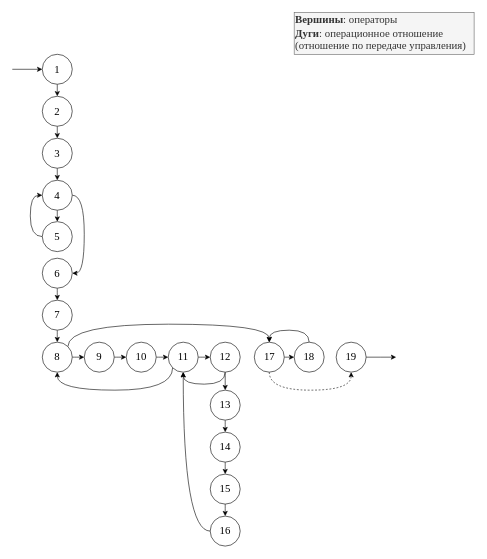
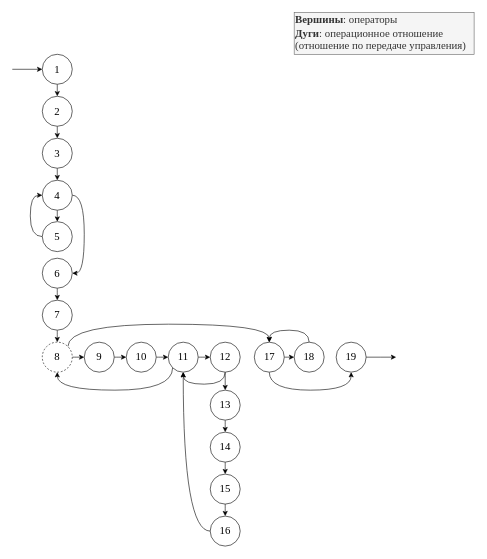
(57, 357) -> (57, 357)
(308, 390) -> (308, 390)
